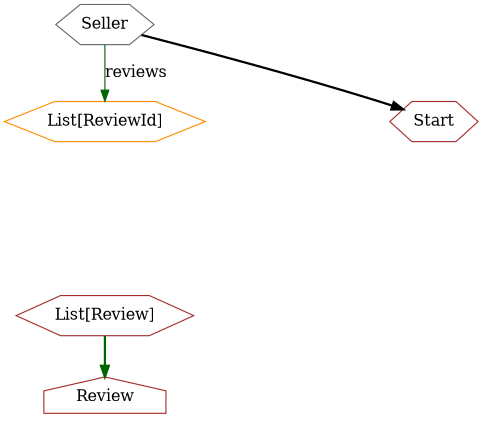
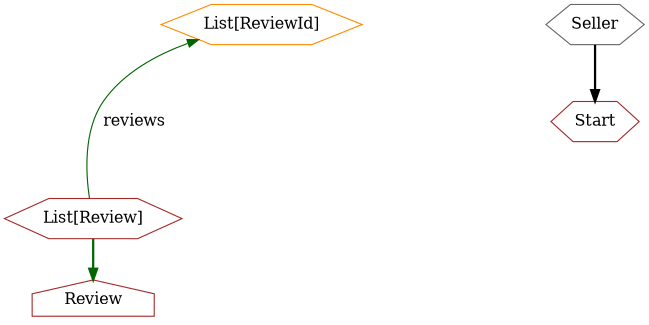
(105, 67) -> (105, 100)
